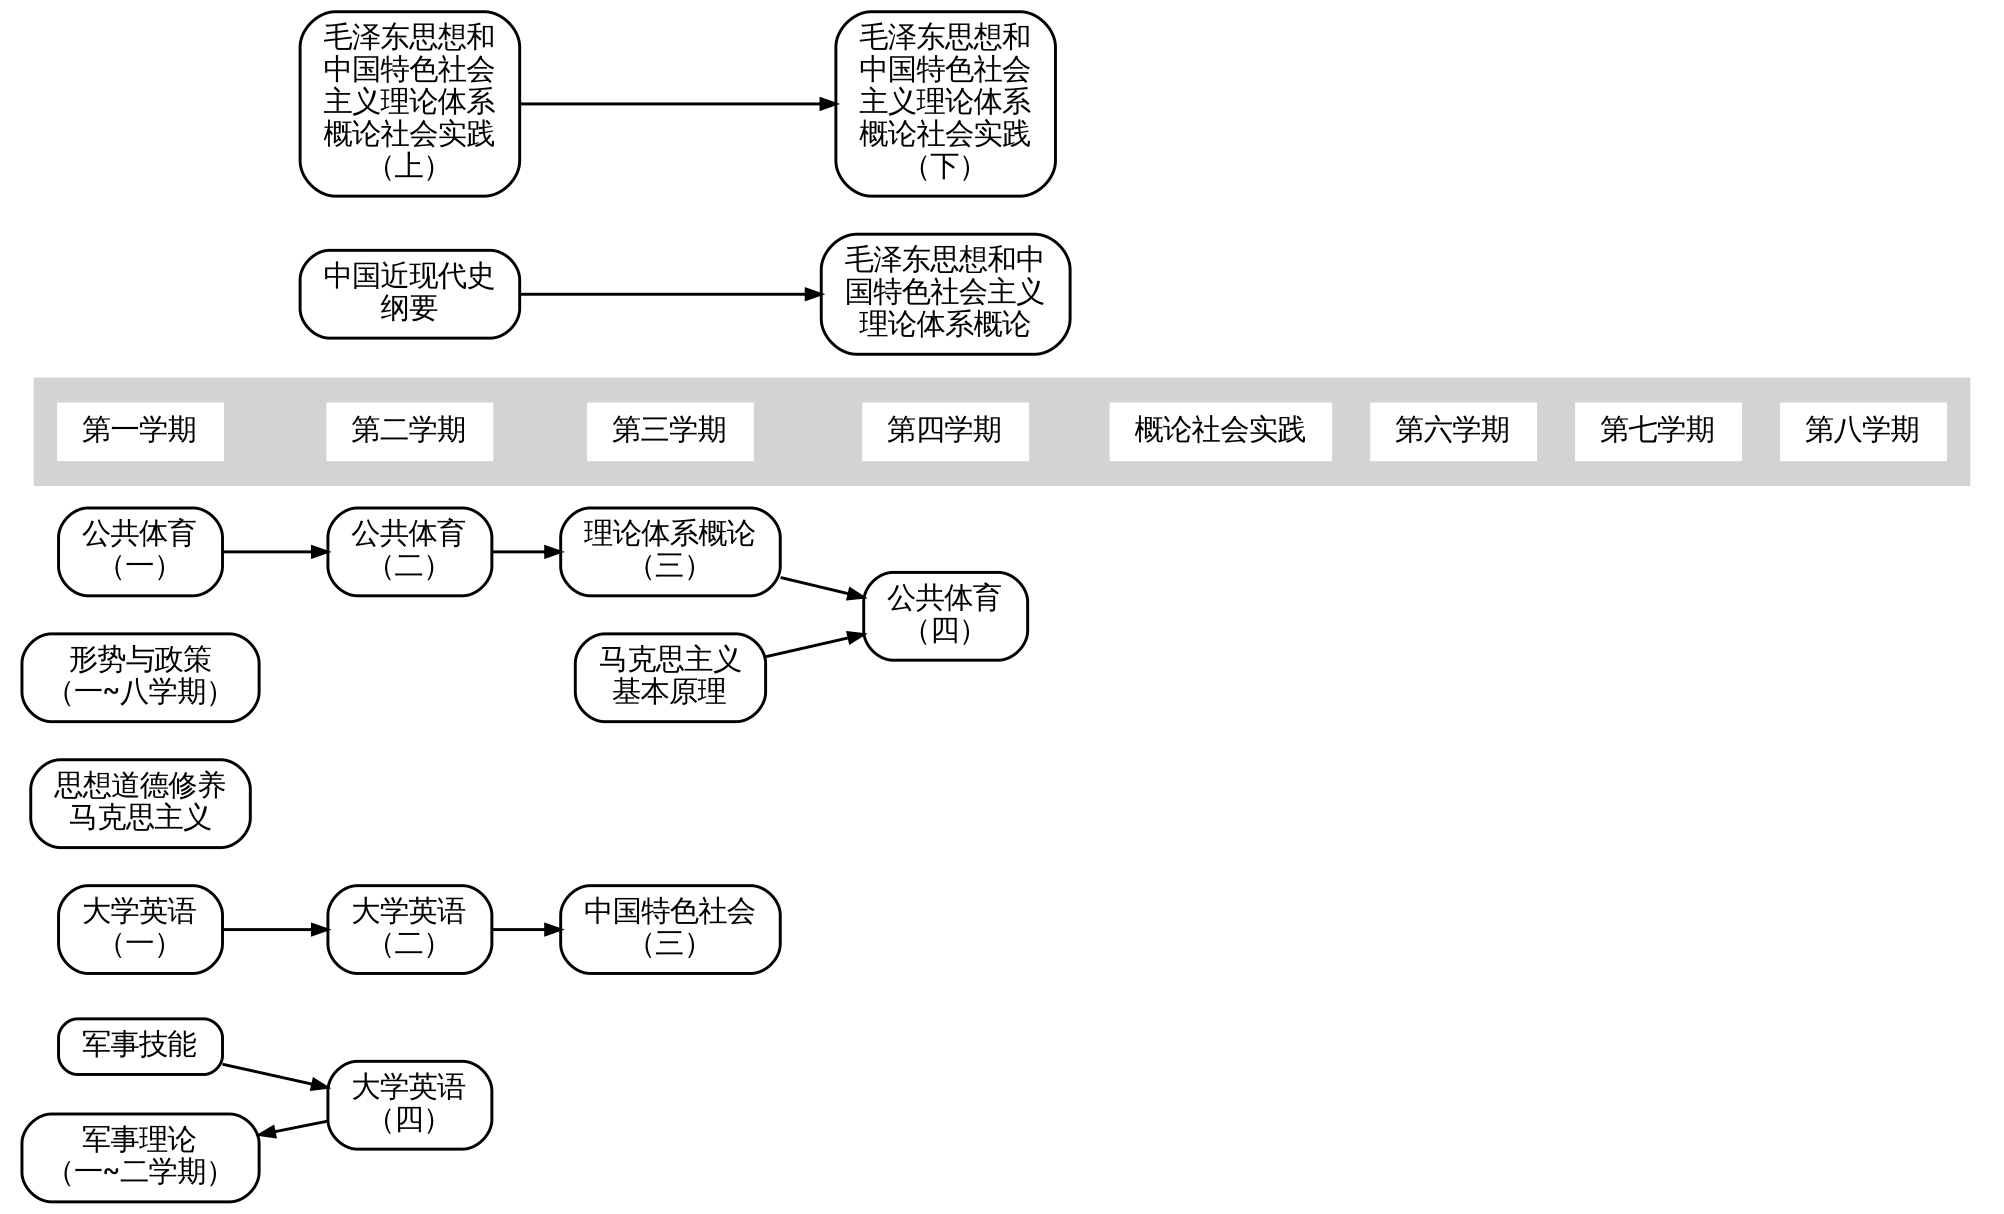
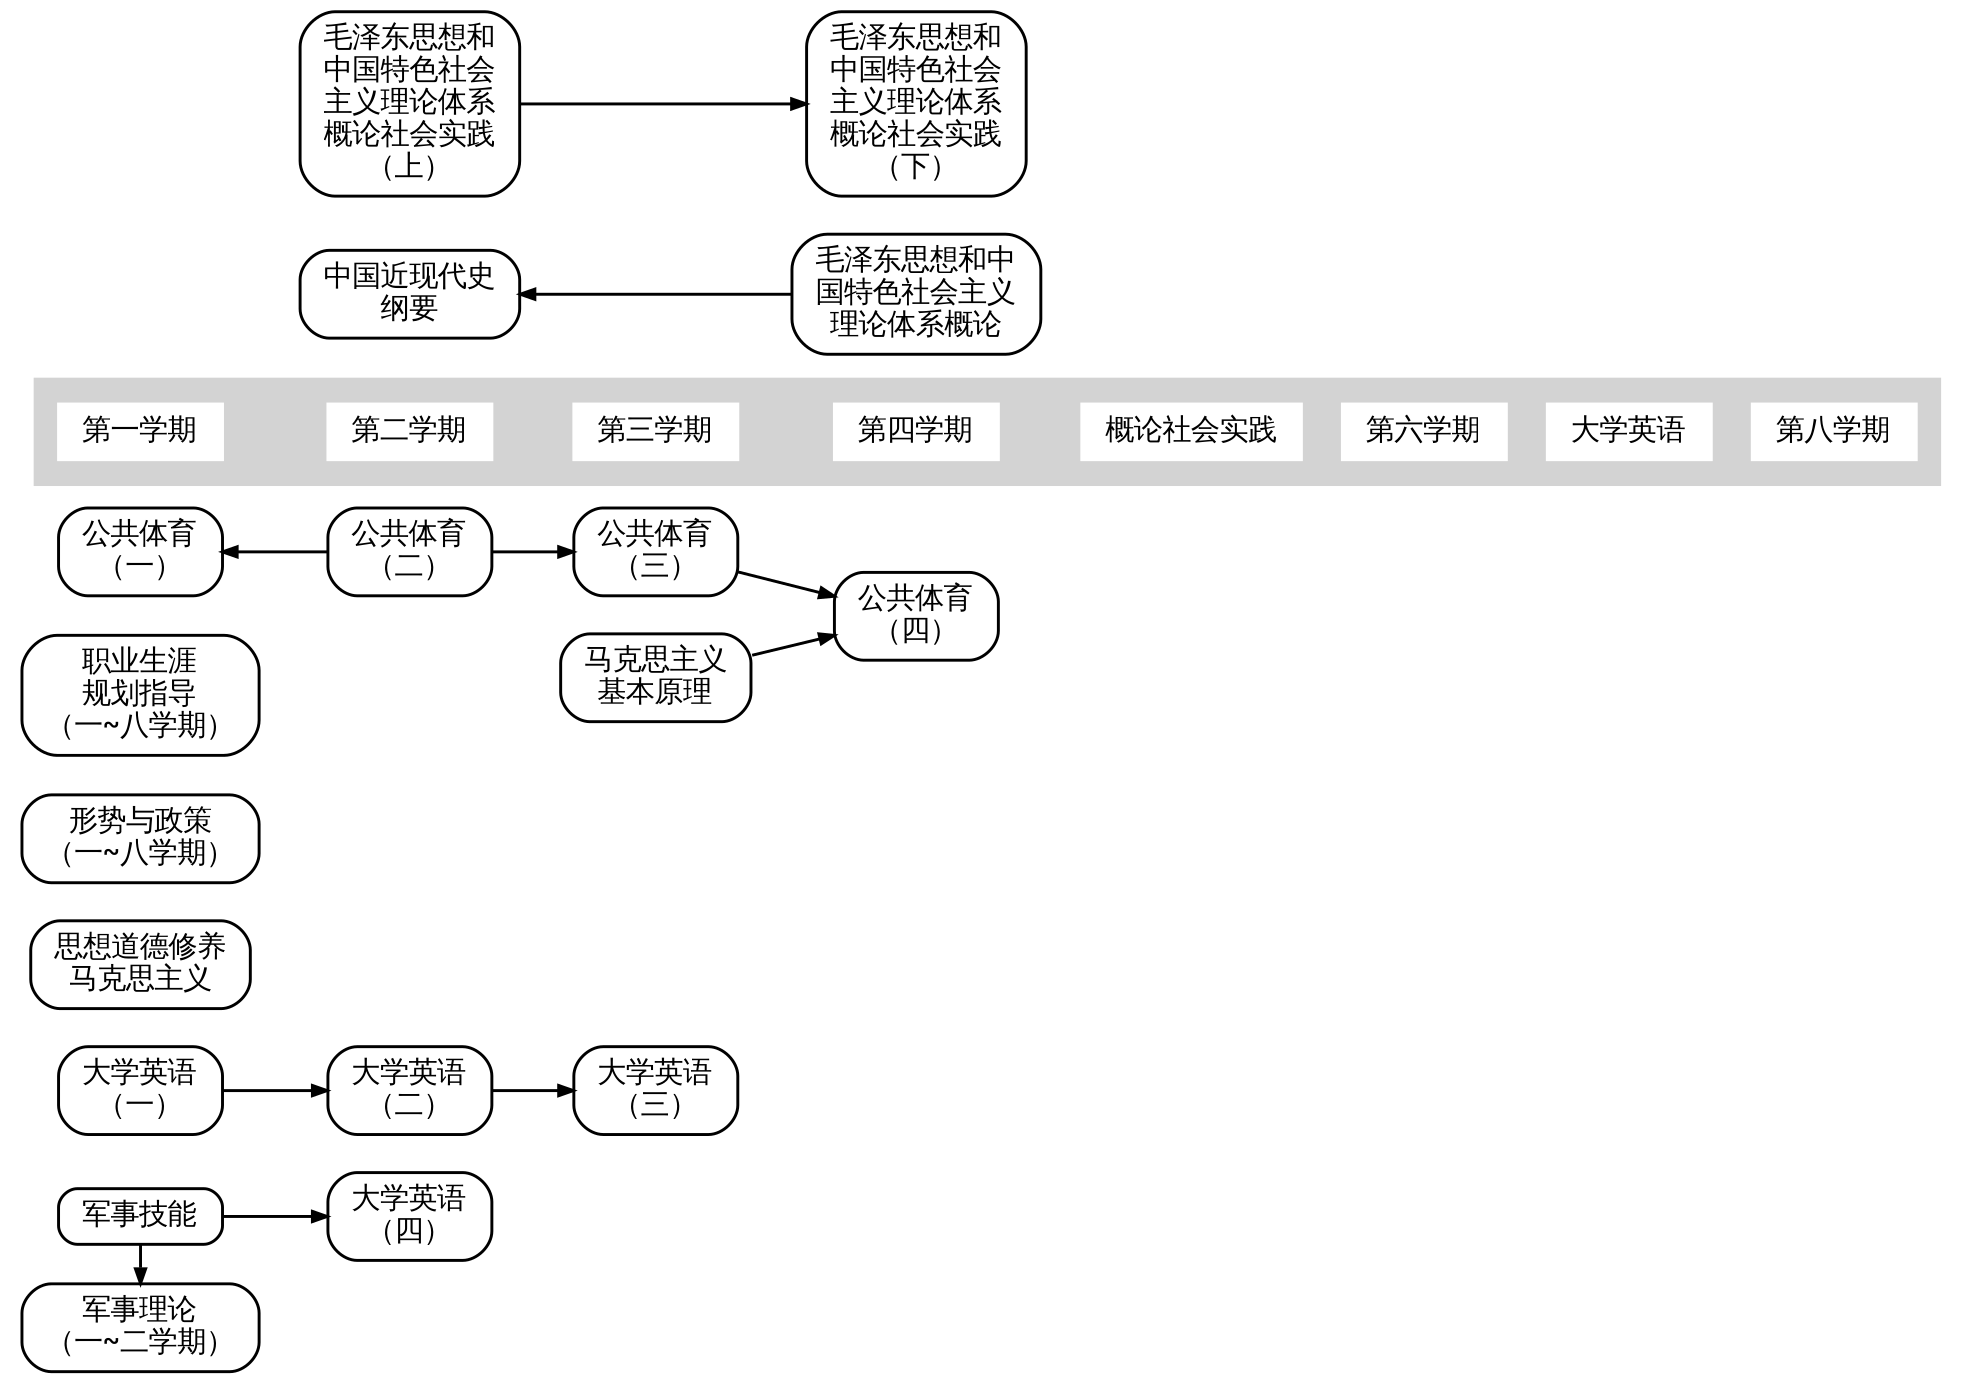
(663, 294) -> (663, 294)
(1659, 432) -> (1629, 432)
(267, 552) -> (282, 552)
(670, 552) -> (656, 552)
none -> (141, 695)
(670, 930) -> (656, 1091)
(301, 1126) -> (141, 1256)
